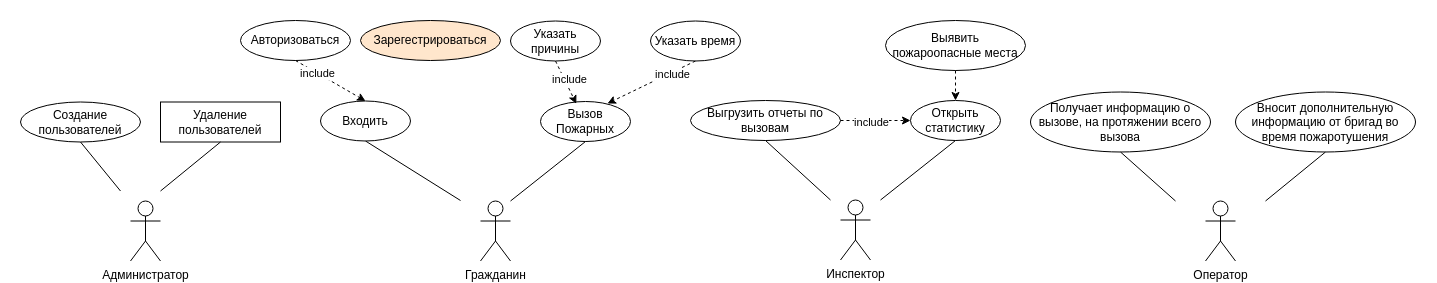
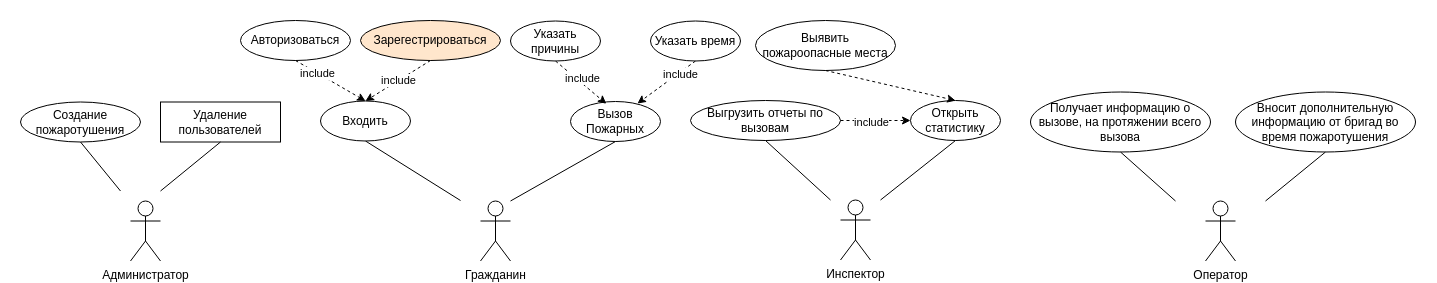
(956, 46) -> (826, 46)
none -> (401, 79)
(586, 122) -> (616, 122)
(81, 123) -> (81, 123)
